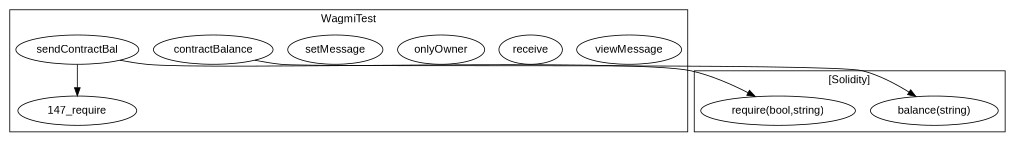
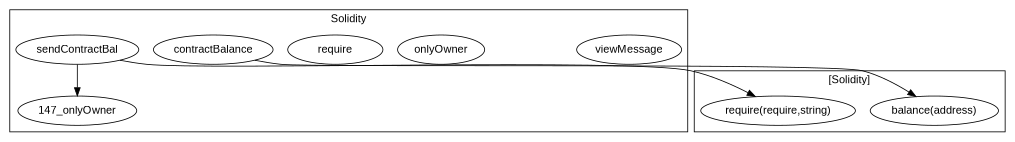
(349, 19) -> (349, 19)
(335, 50) -> (335, 50)
(531, 50) -> none
(77, 111) -> (77, 111)
(778, 111) -> (778, 111)
(934, 111) -> (934, 111)
